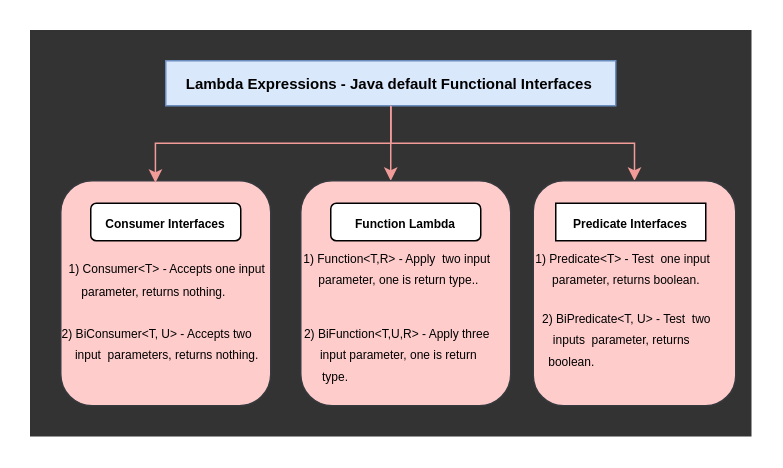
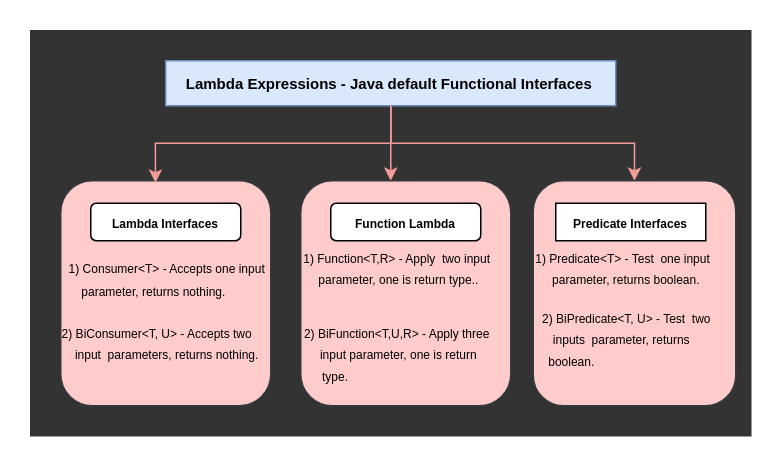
(166, 223) -> (166, 223)
